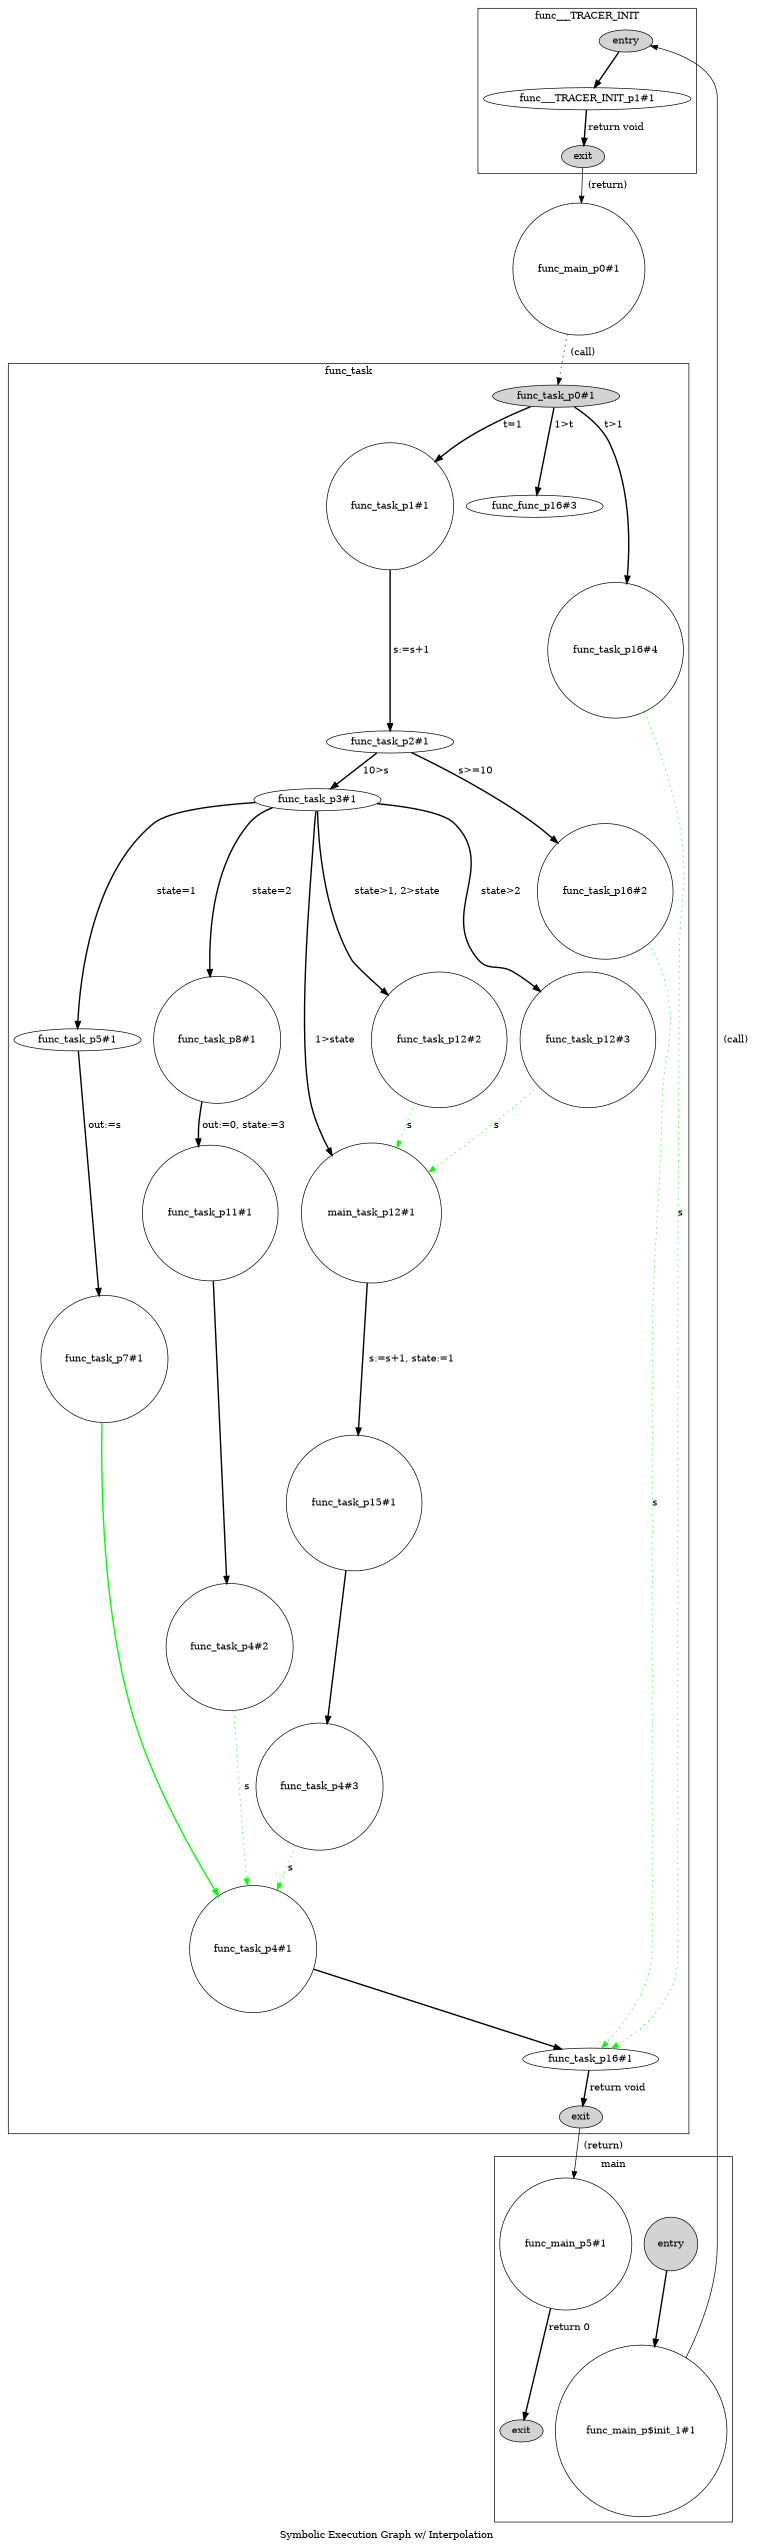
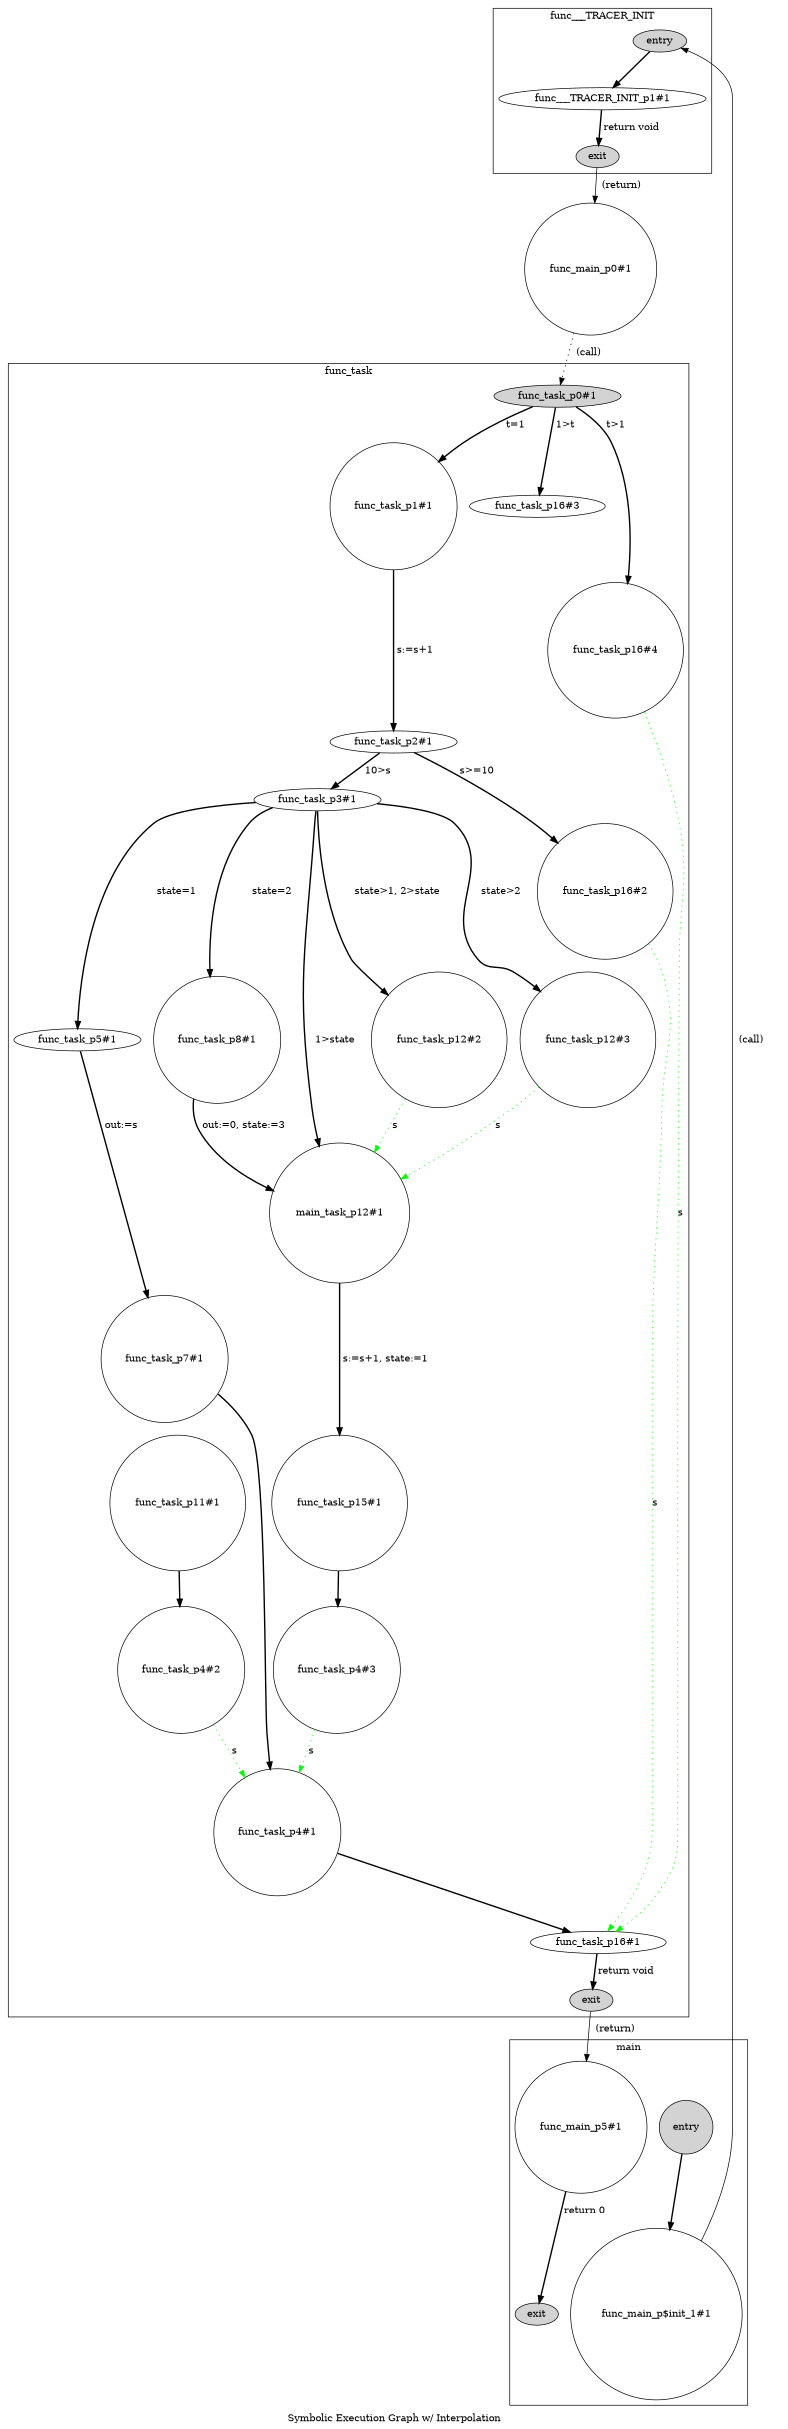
(535, 506) -> (537, 506)
(199, 1120) -> (217, 1153)
(121, 1666) -> (264, 1572)
